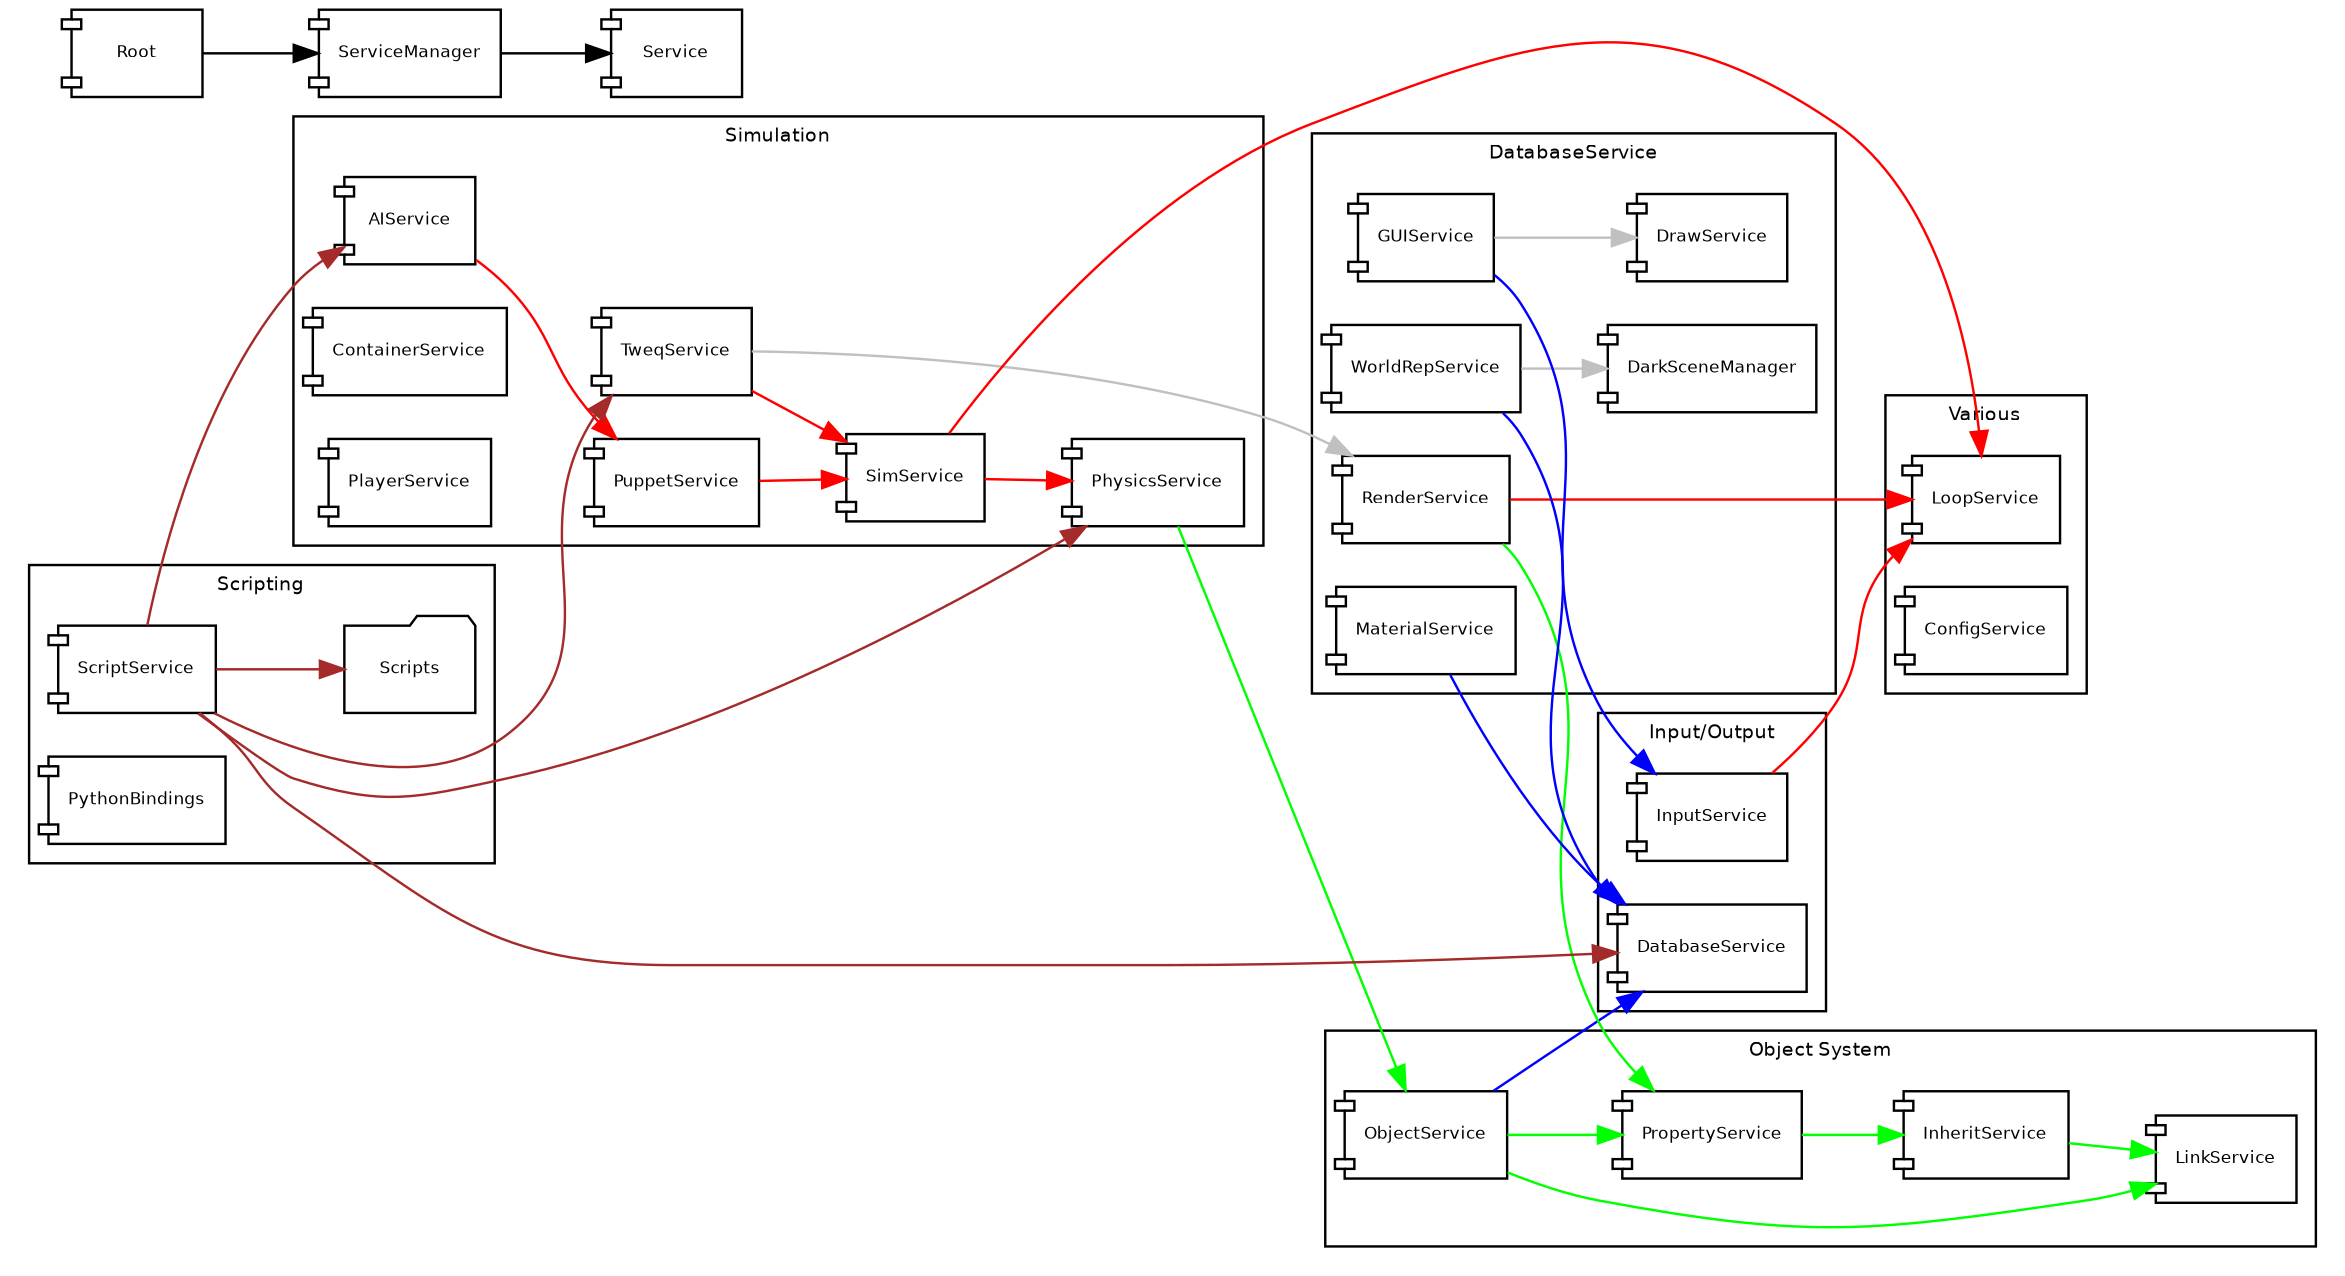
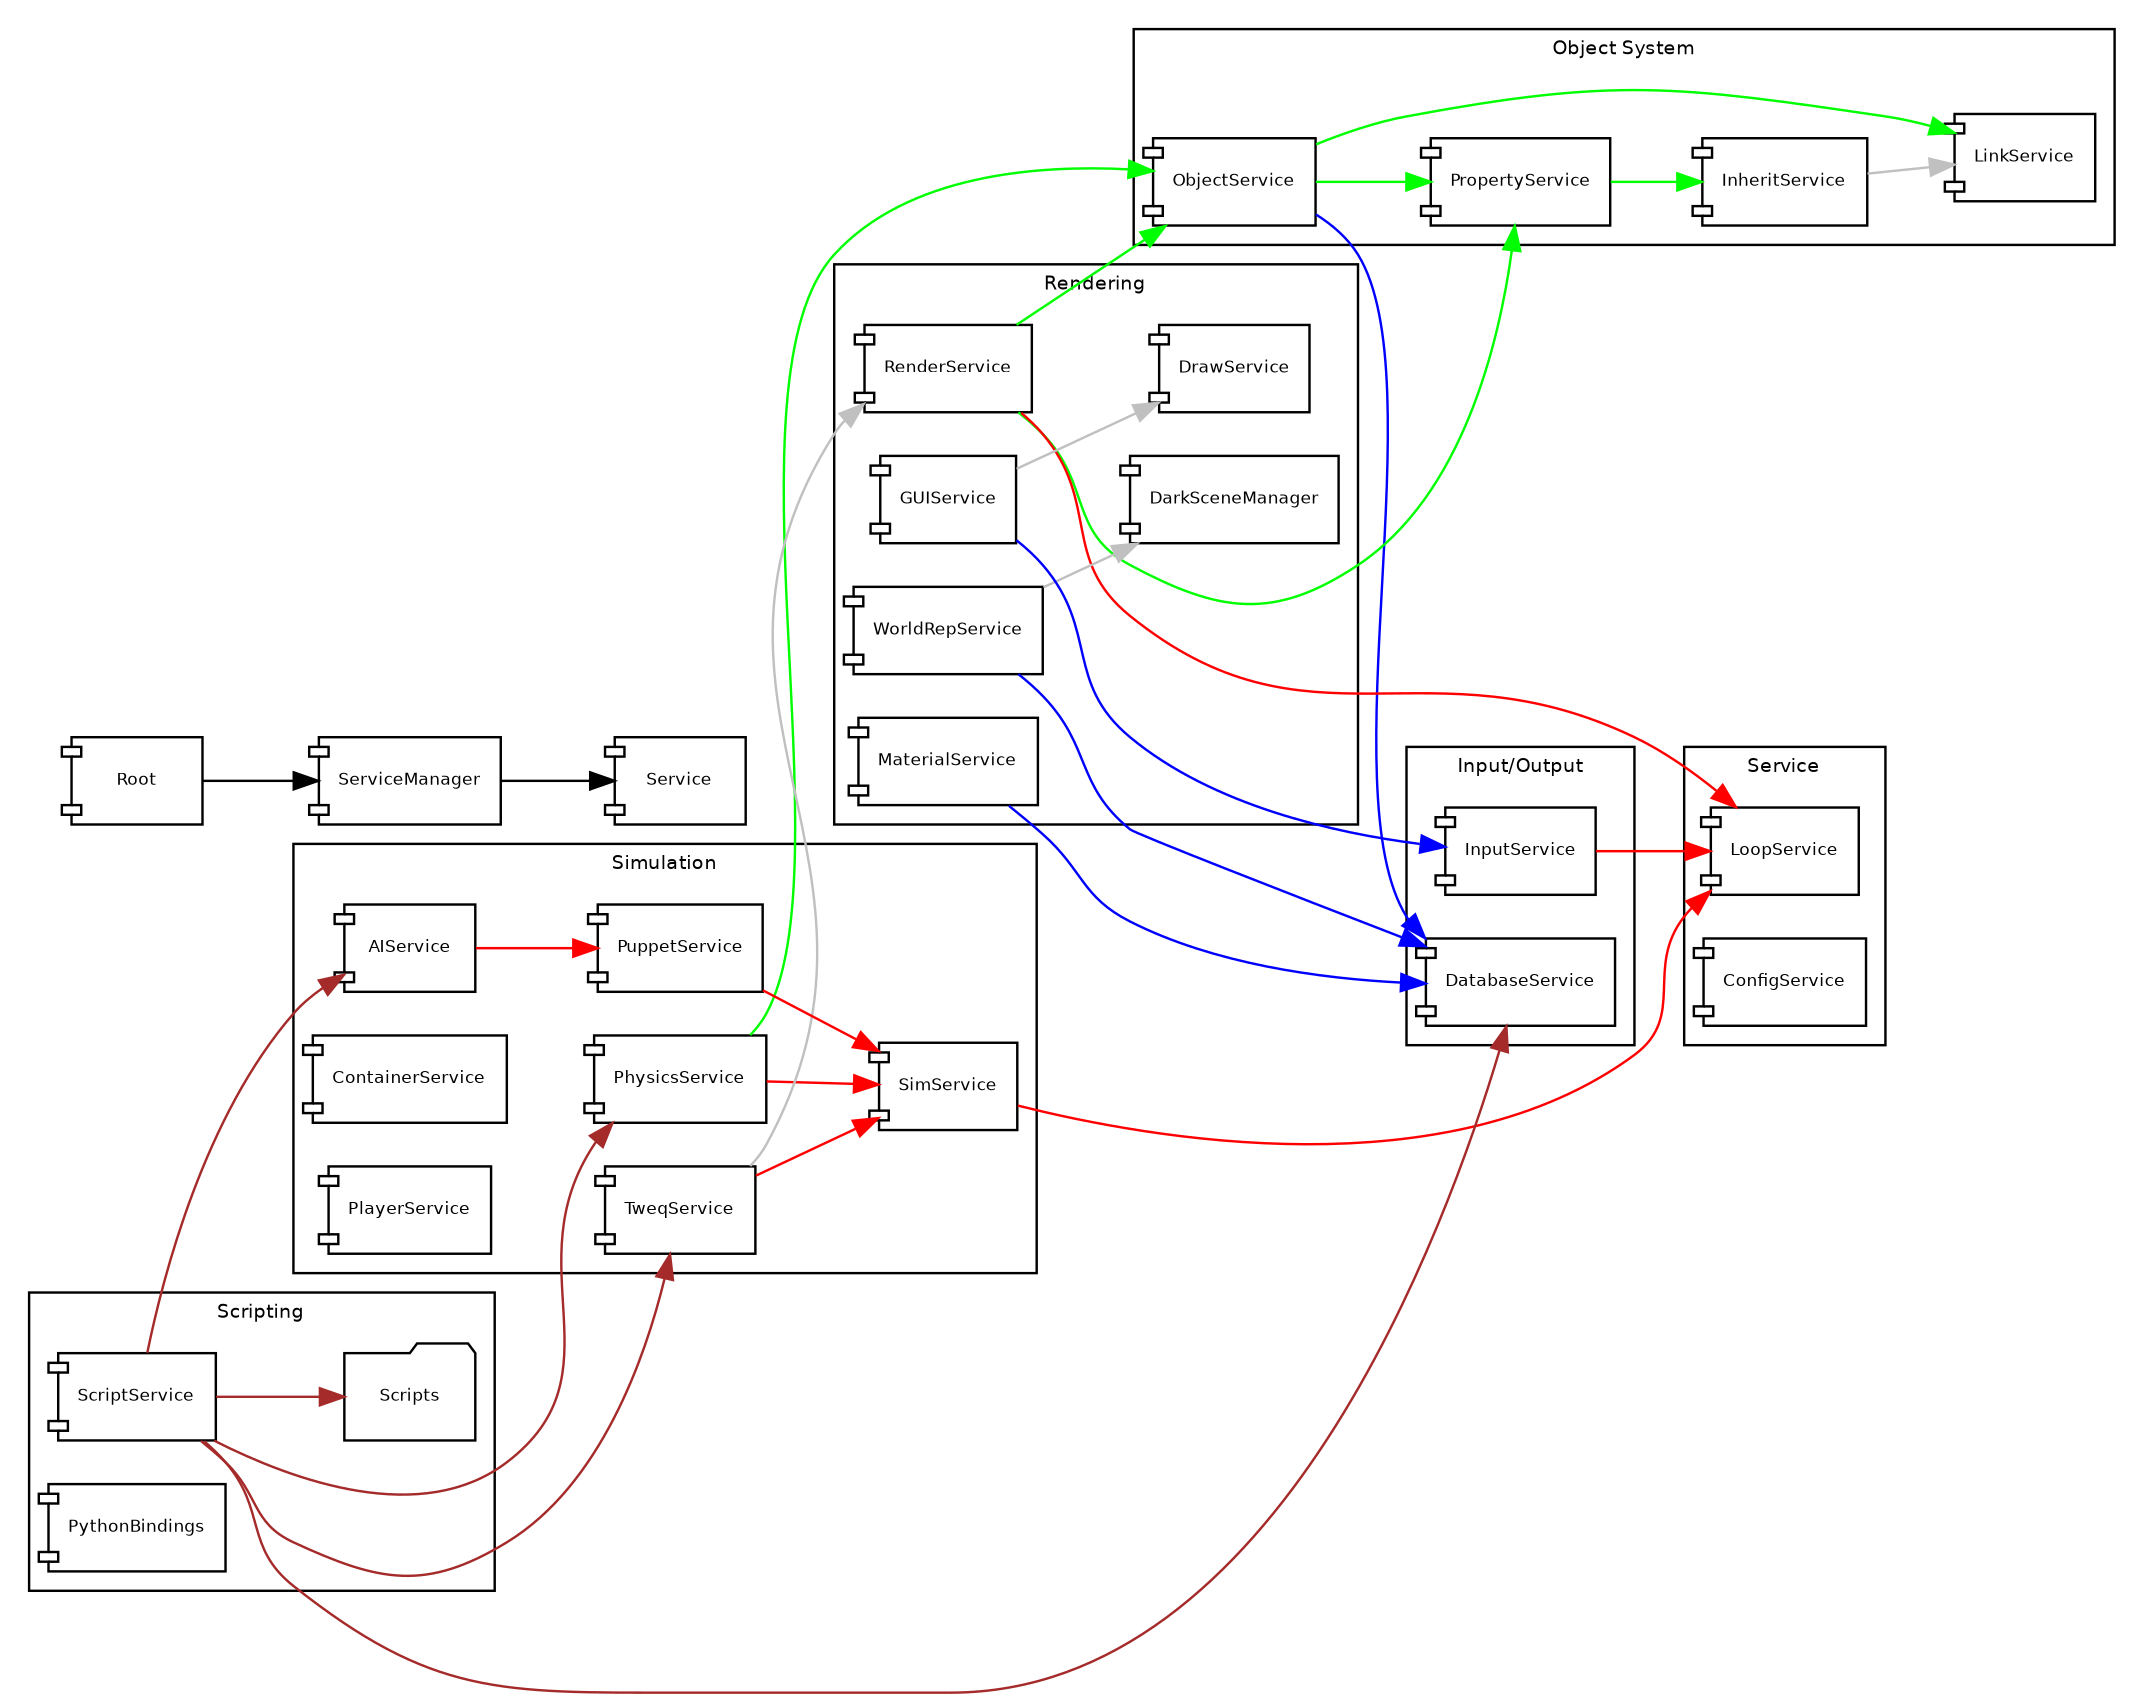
(1574, 154) -> (1096, 285)
none -> (1081, 282)
(1986, 416) -> (1785, 768)
(1016, 480) -> (810, 1083)
(2100, 1146) -> (1899, 170)
